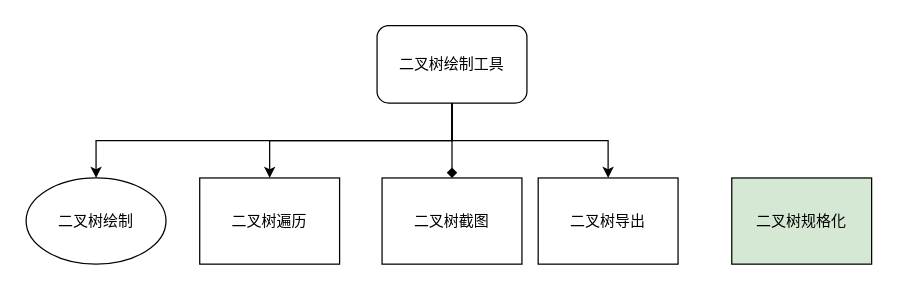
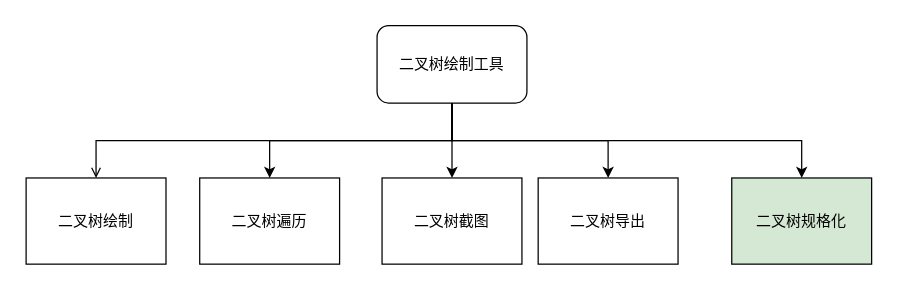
none -> (721, 141)
(452, 167) -> (452, 168)
(96, 168) -> (96, 169)
(96, 221) -> (96, 221)
